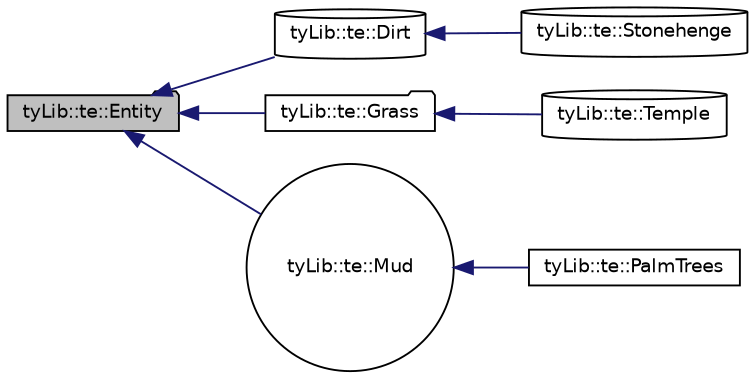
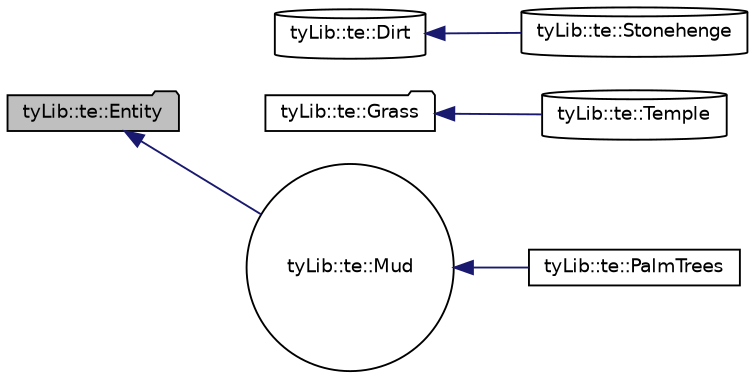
(223, 73) -> none
(232, 113) -> none
